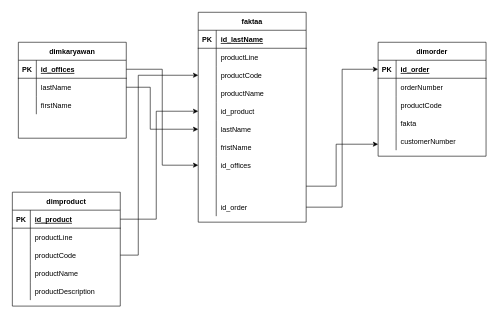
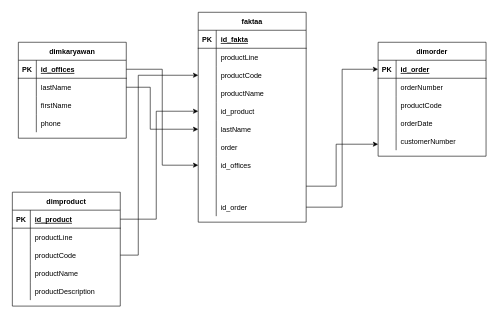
(241, 40) -> (236, 40)
none -> (81, 123)
(411, 124) -> (419, 124)
(238, 148) -> (231, 148)
